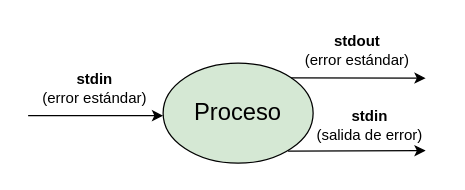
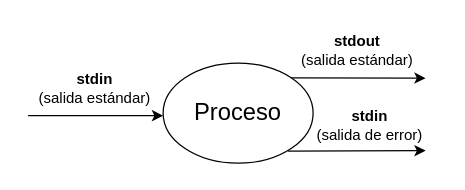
(358, 51) -> (358, 51)
(95, 88) -> (95, 88)
(238, 113) -> (238, 113)
